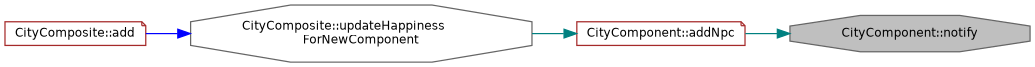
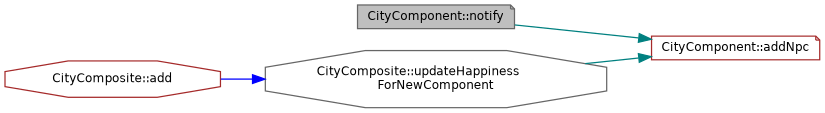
(75, 34) -> (113, 79)
(761, 34) -> (577, 31)
(910, 34) -> (436, 17)
